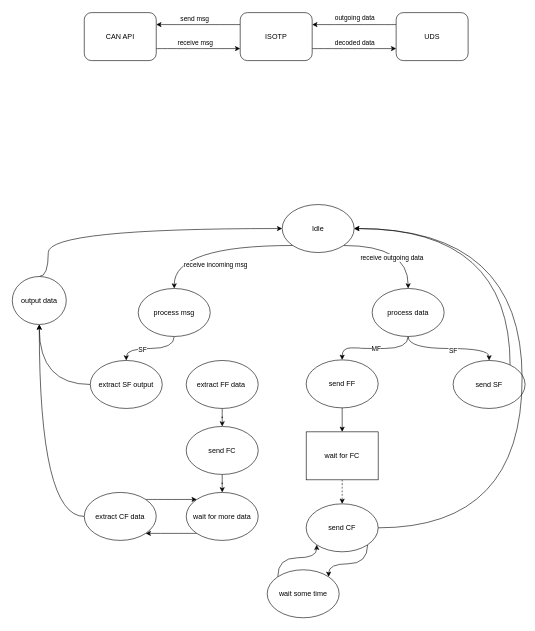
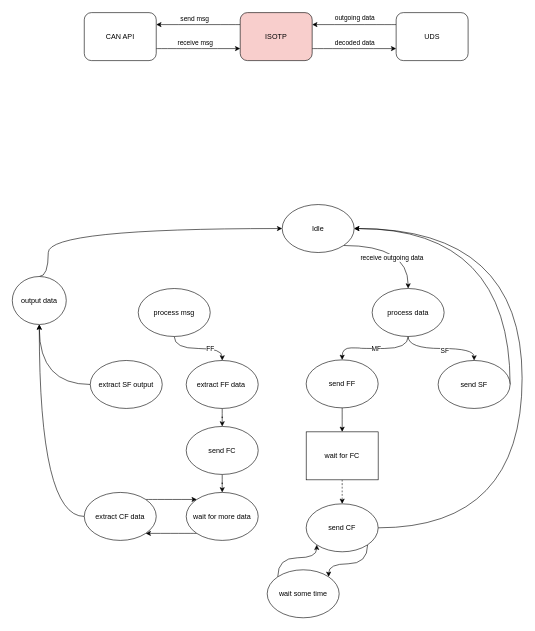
(276, 36) -> (276, 36)
(212, 253) -> none
(150, 348) -> none
none -> (197, 348)
(489, 384) -> (474, 384)
